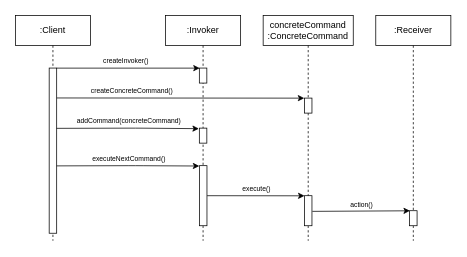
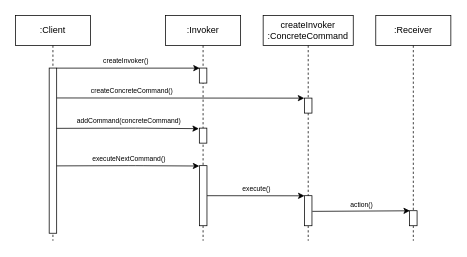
(308, 30) -> (308, 30)
